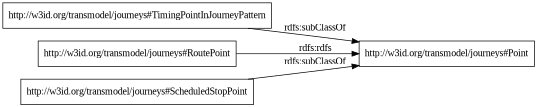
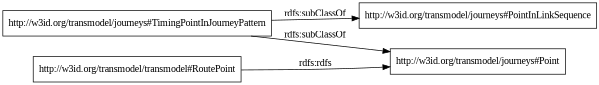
none -> (478, 16)
(137, 54) -> (137, 69)
(137, 92) -> none
